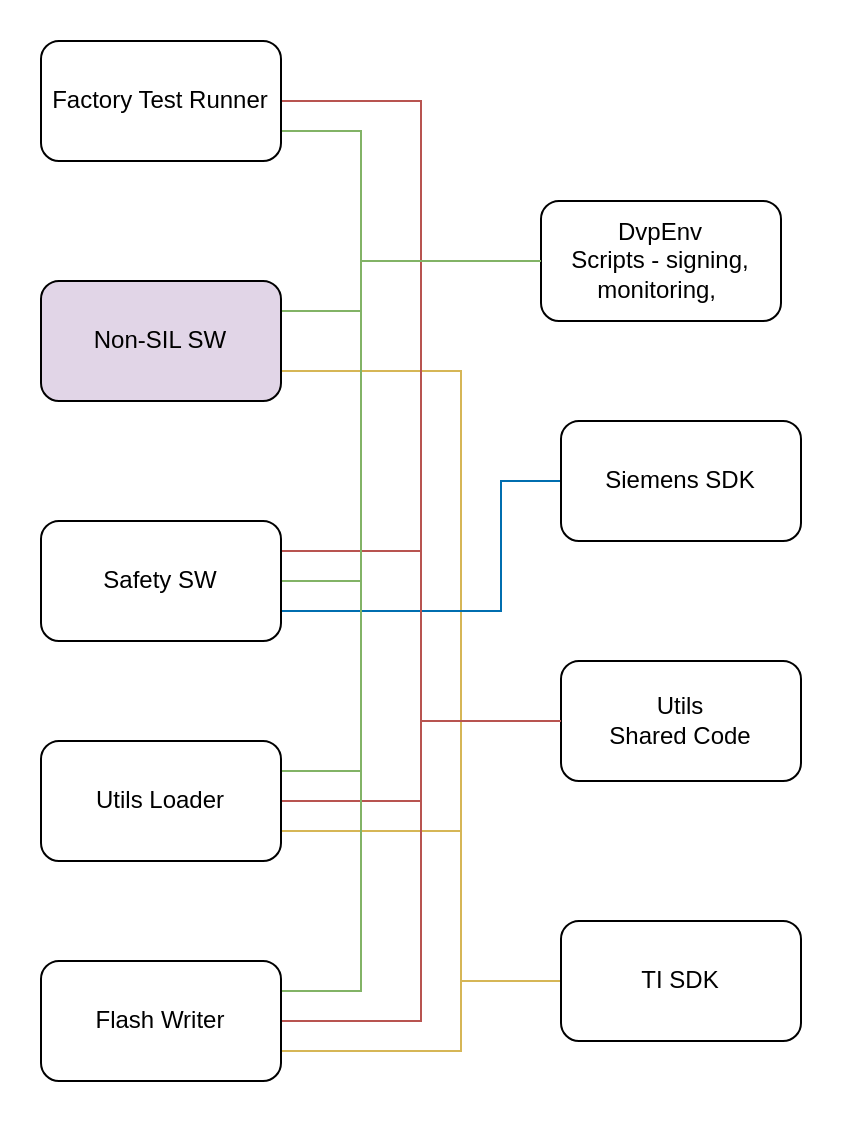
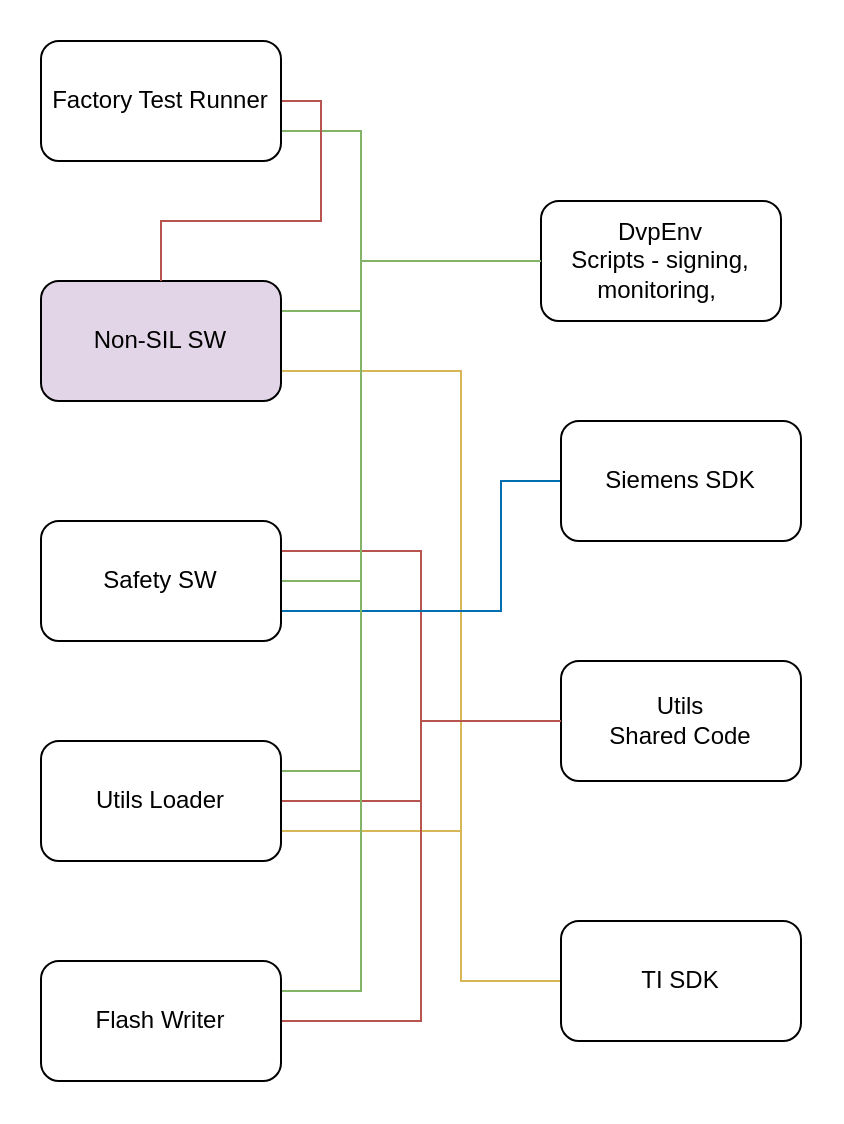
(421, 273) -> (273, 221)
(404, 1051) -> none
